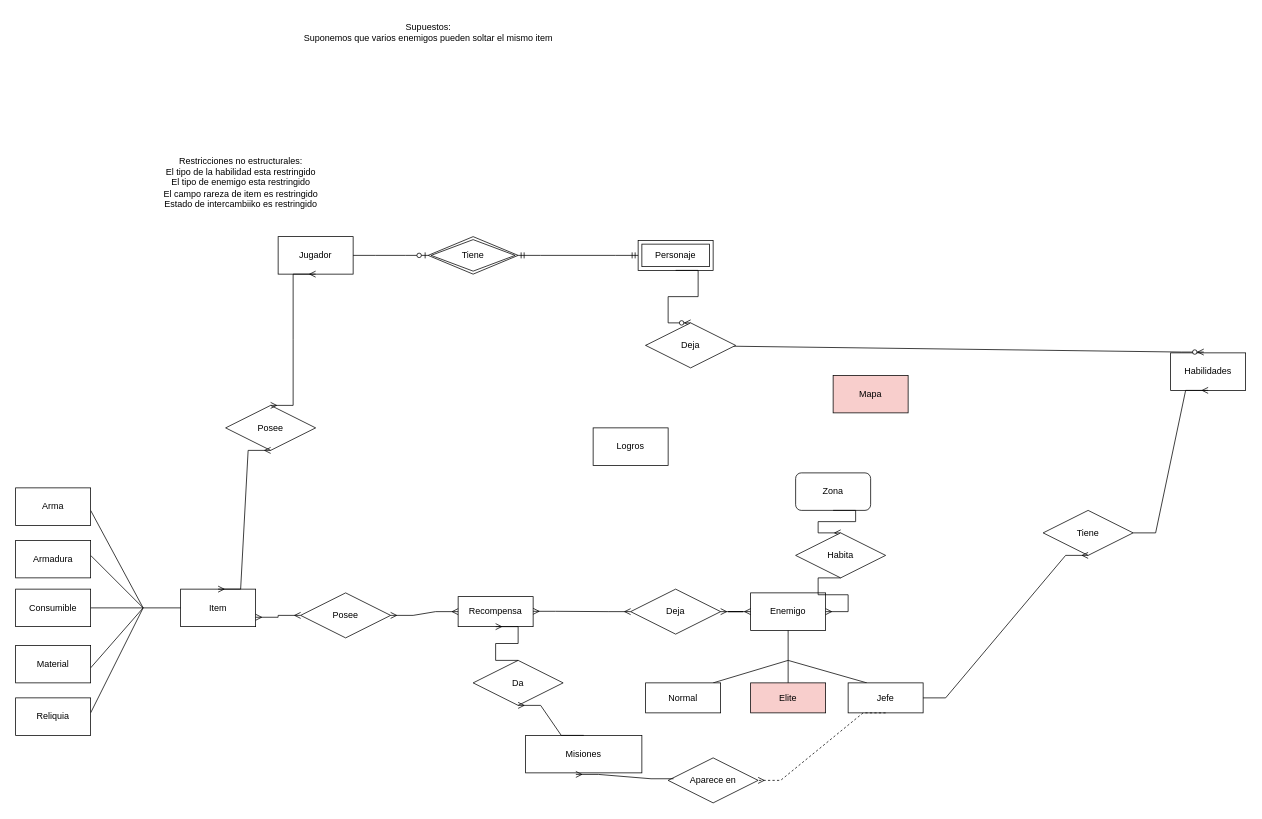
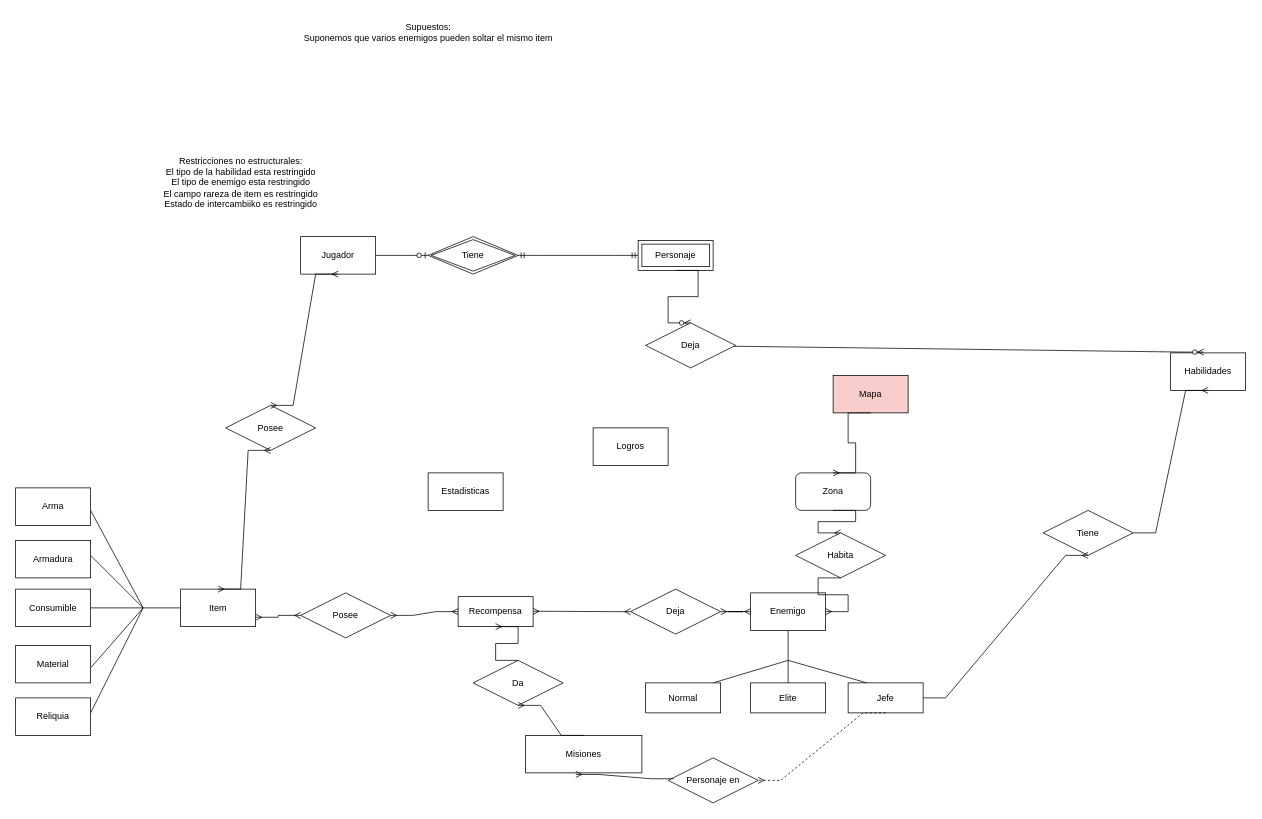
(315, 255) -> (338, 255)
none -> (851, 443)
none -> (465, 492)
(788, 698) -> (788, 698)
(713, 780) -> (713, 780)
